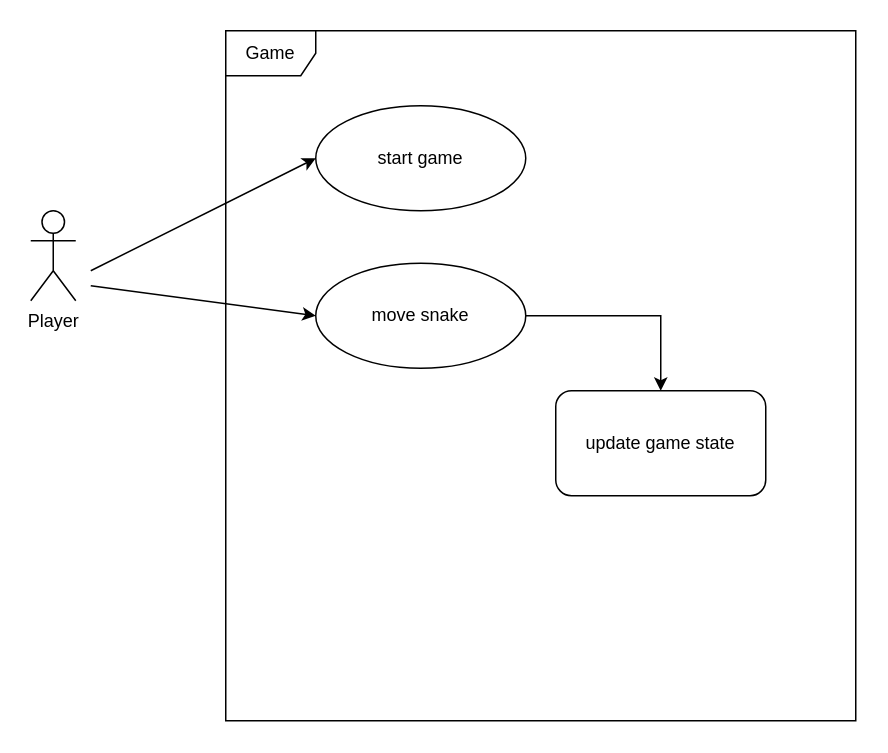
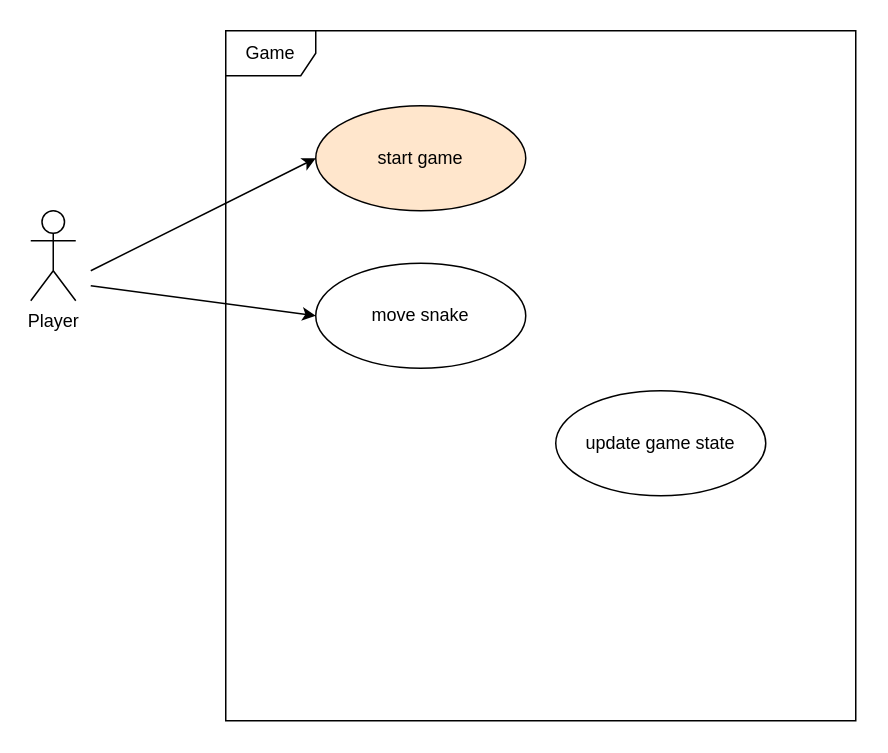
(421, 158) -> (421, 158)
(626, 316) -> none
(661, 443) -> (661, 443)
